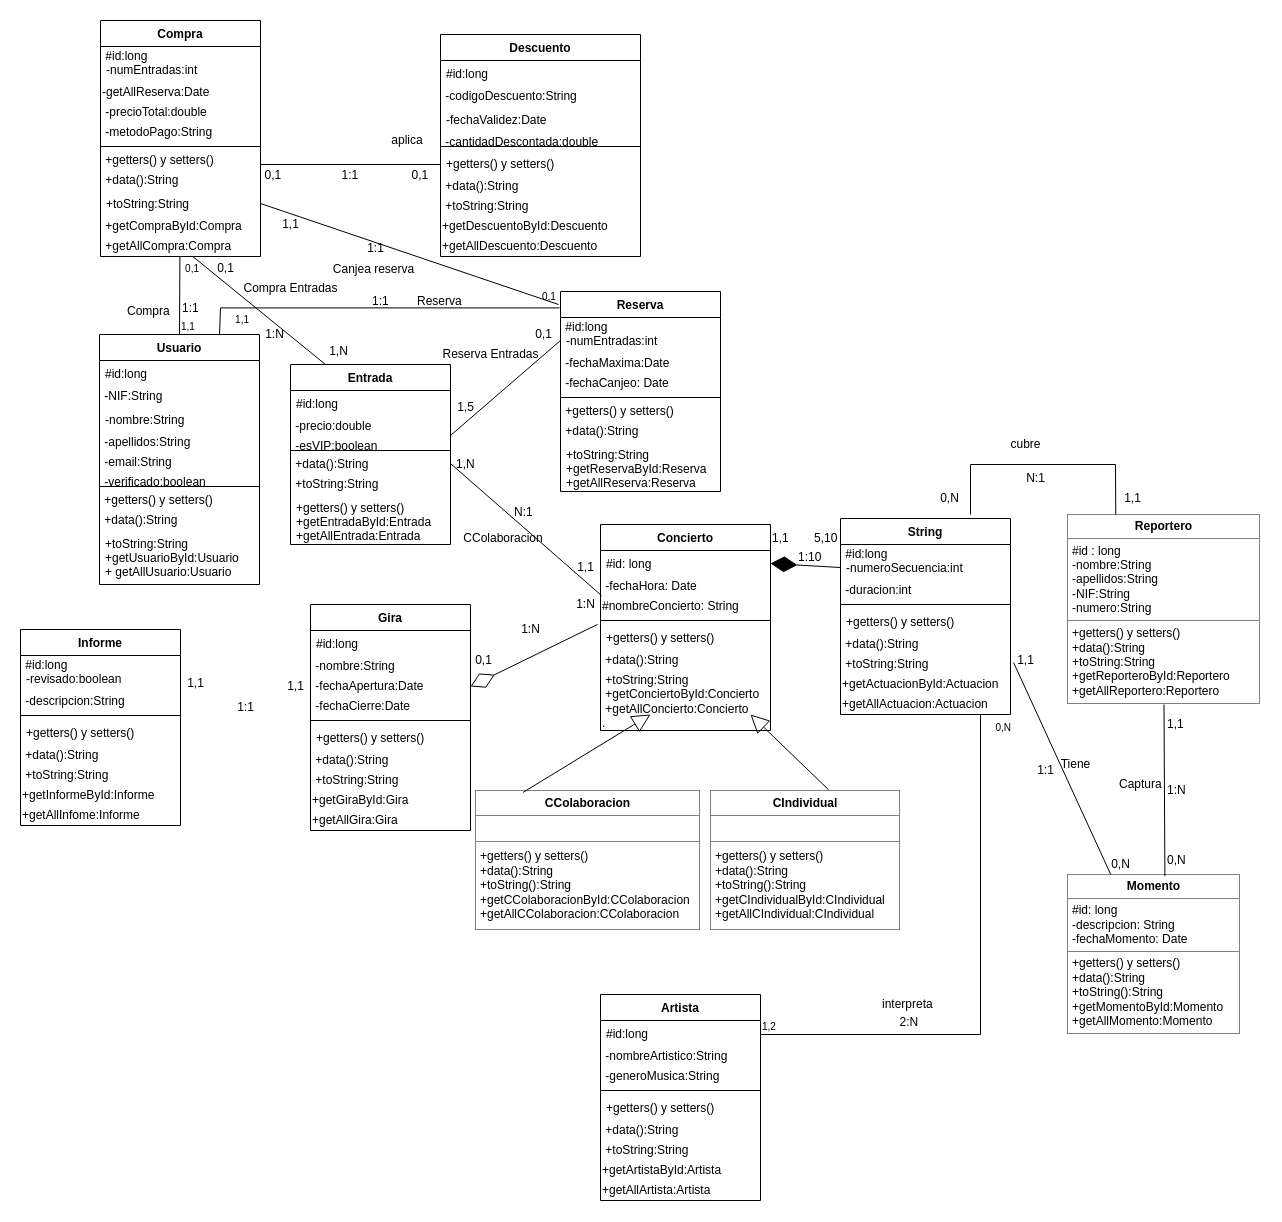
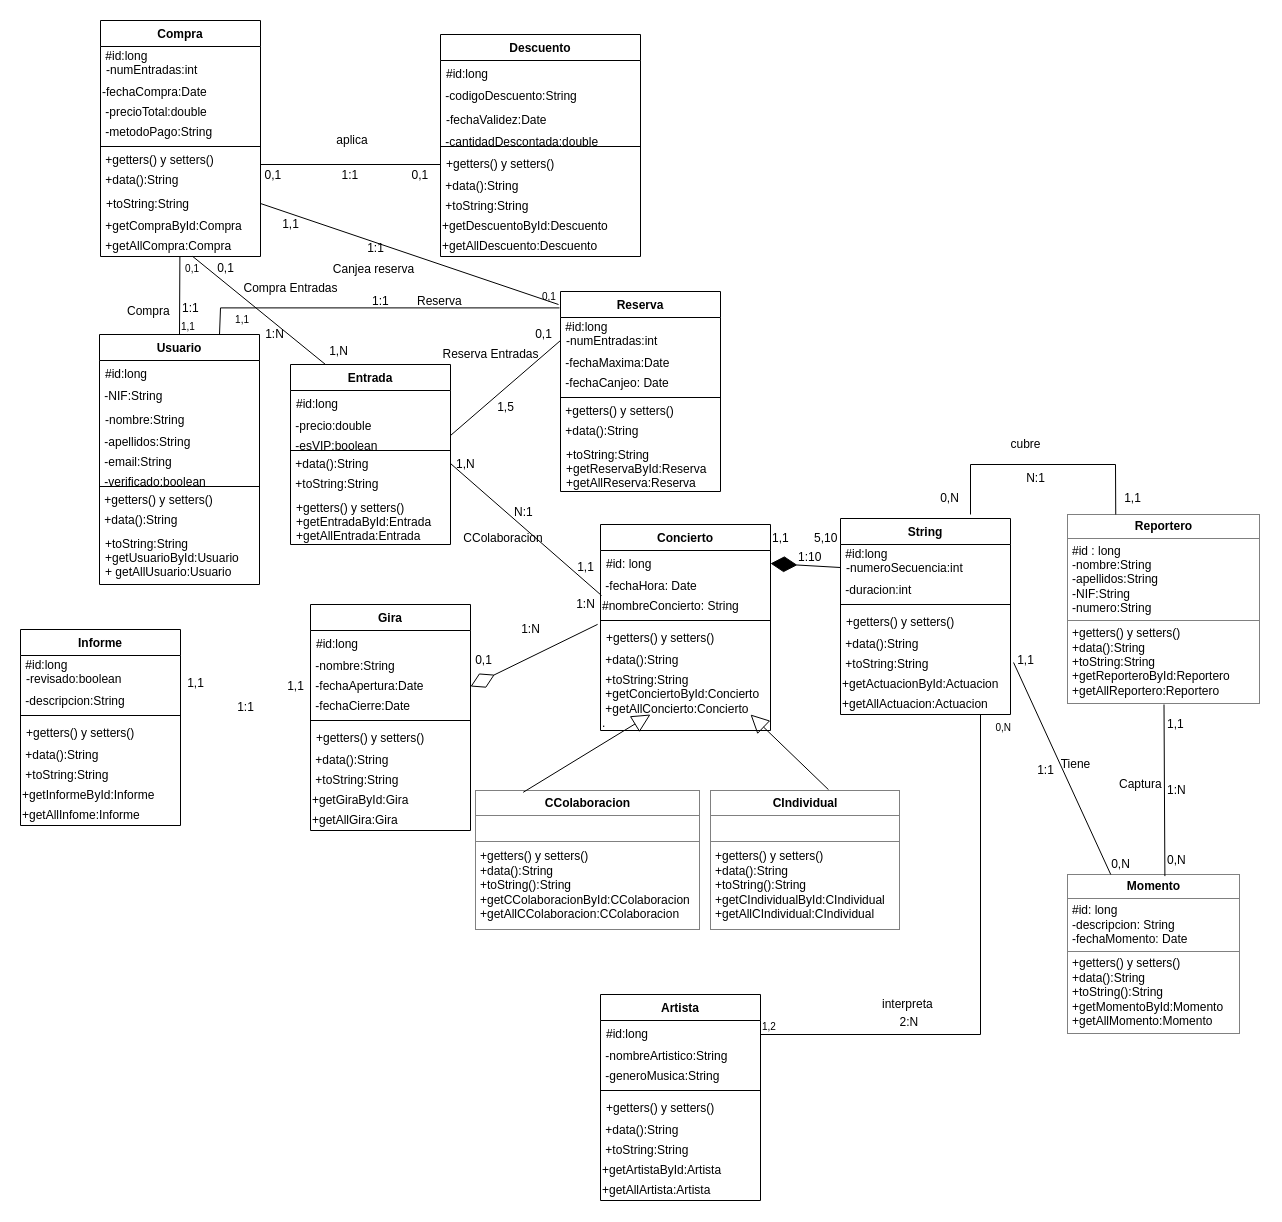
(162, 93) -> (158, 93)
(407, 140) -> (352, 140)
(466, 408) -> (506, 408)
